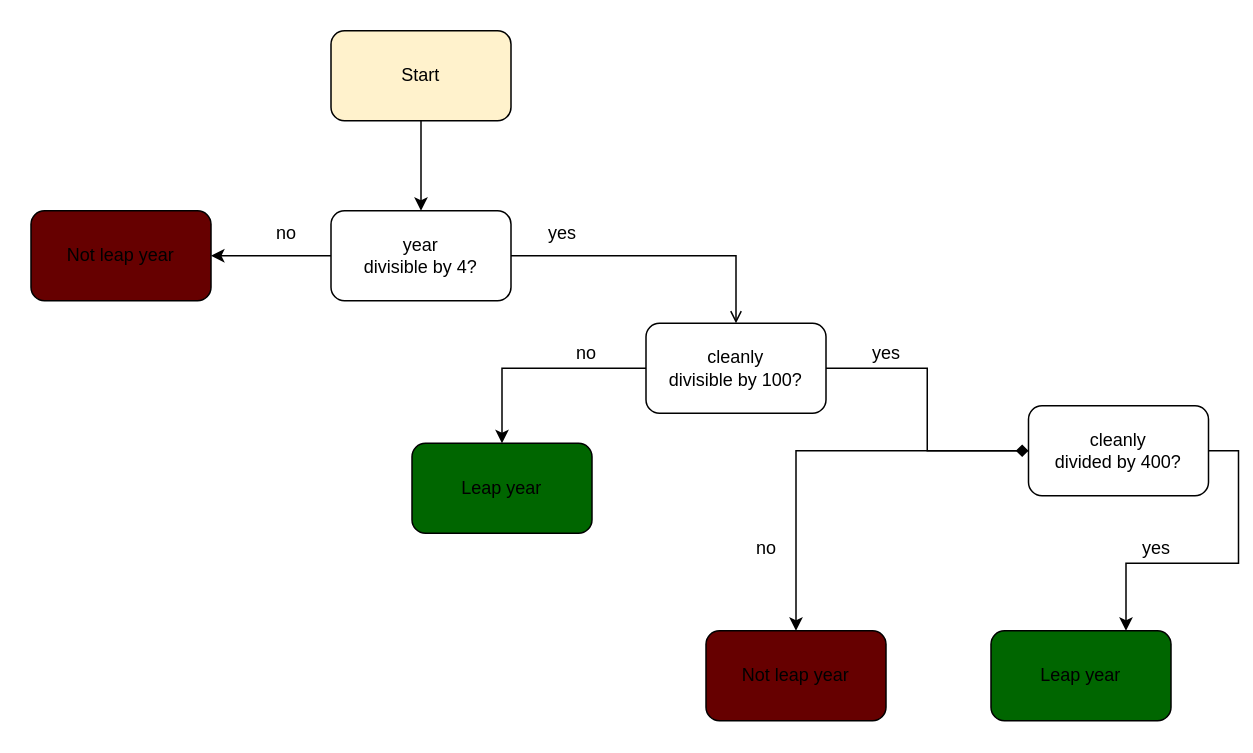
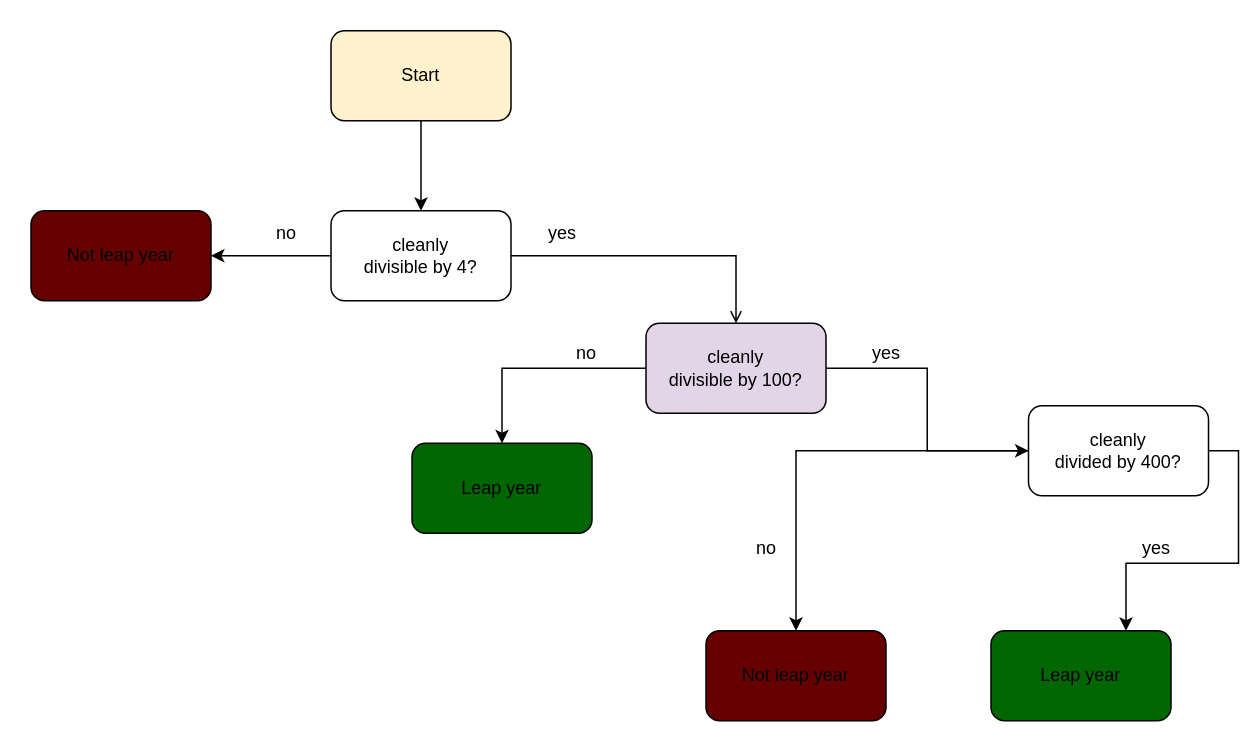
(421, 256) -> (421, 256)
(736, 368) -> (736, 368)
(826, 368) -> (826, 368)
